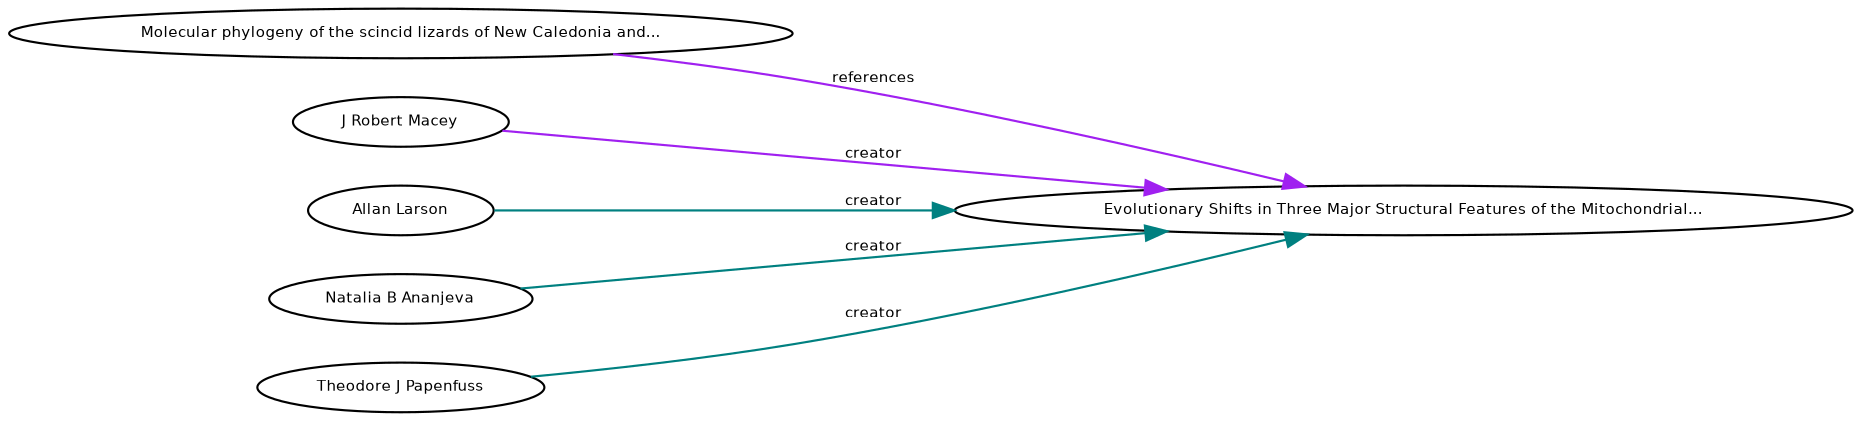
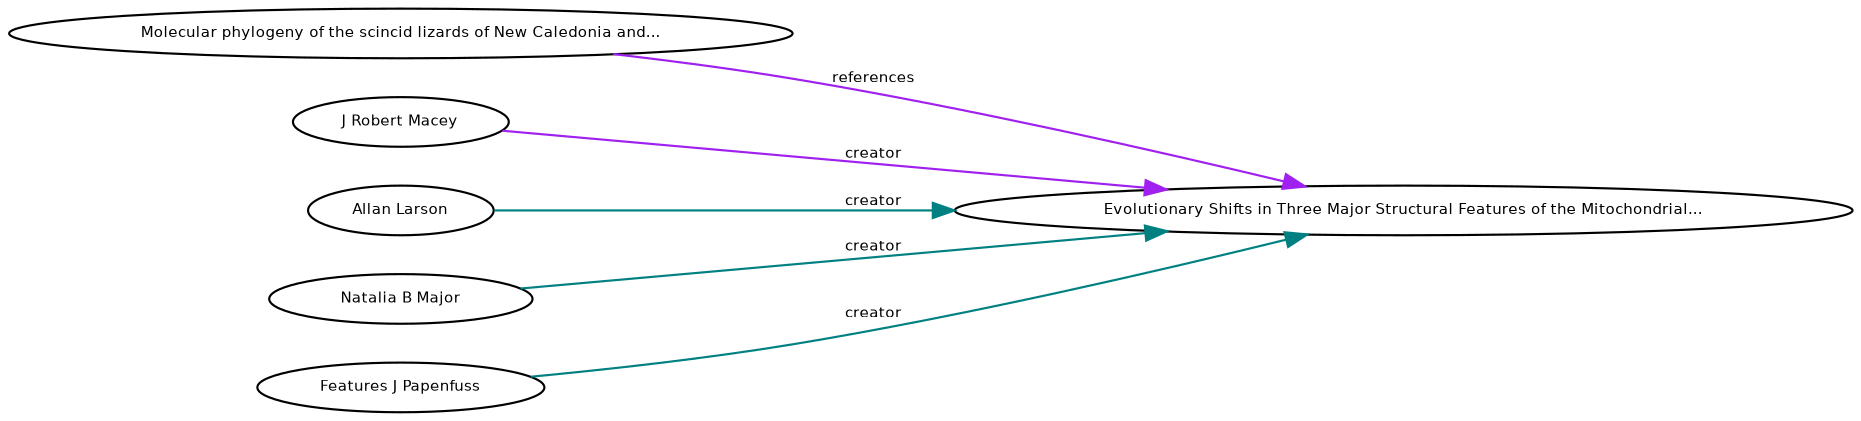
(401, 299) -> (401, 299)
(401, 387) -> (401, 387)
